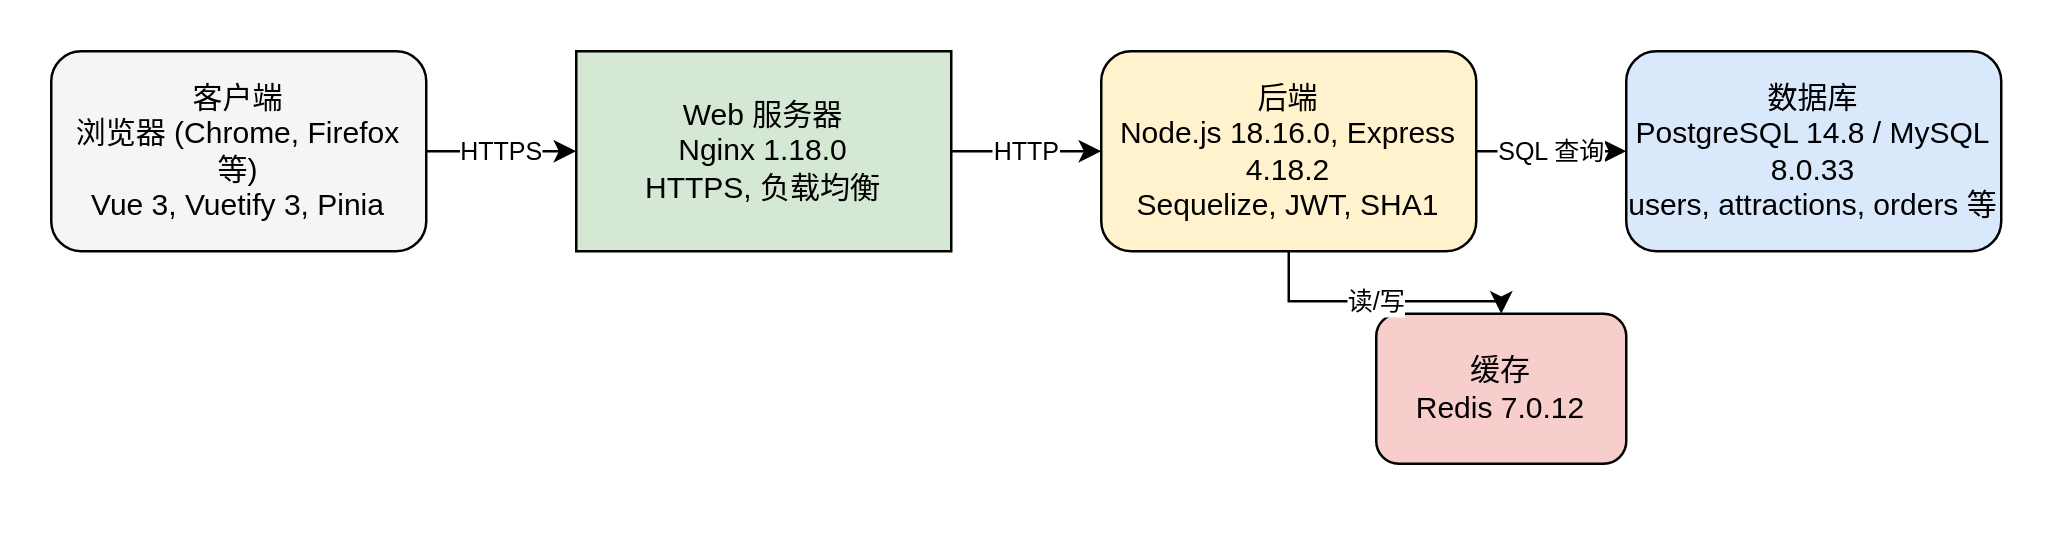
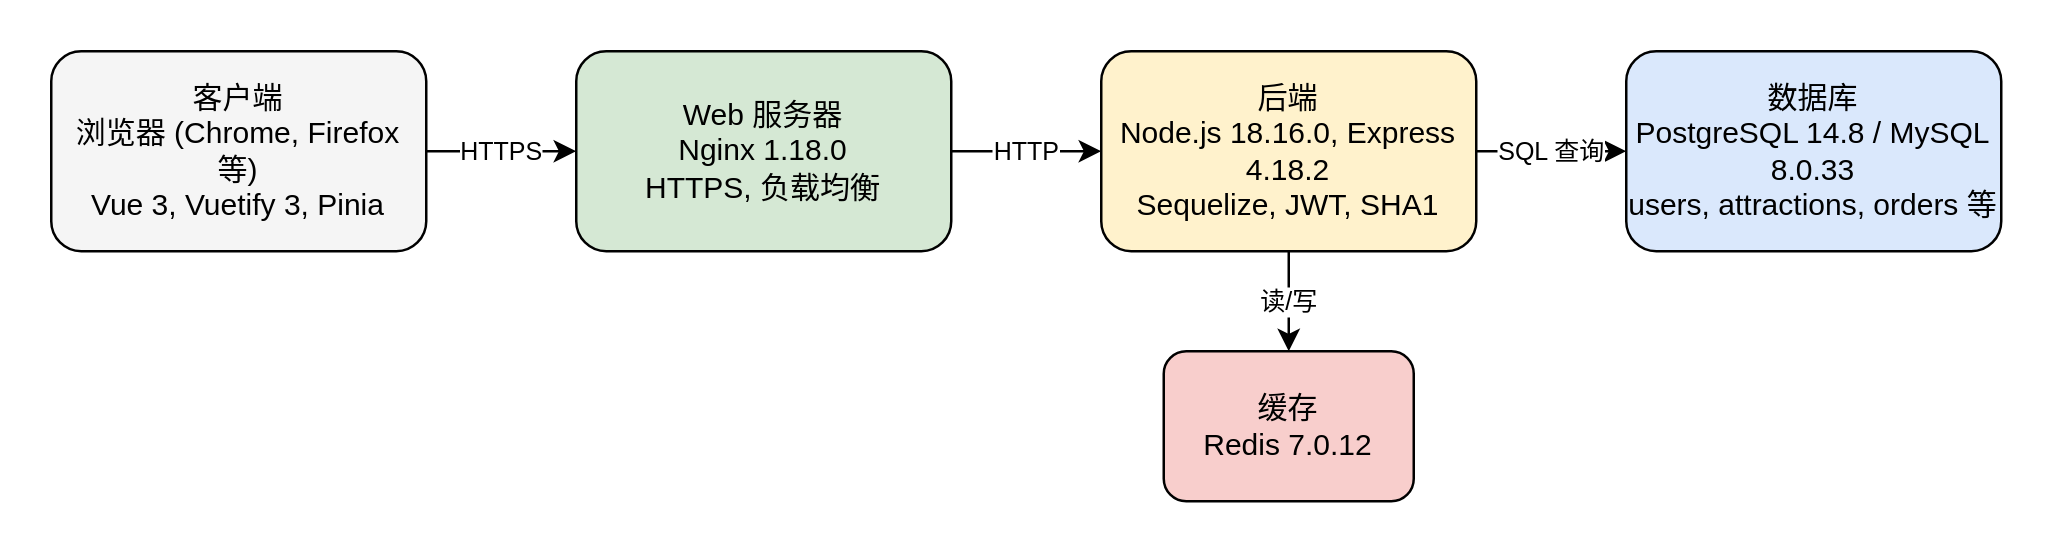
(764, 151) -> (764, 151)
(1501, 389) -> (1289, 426)
